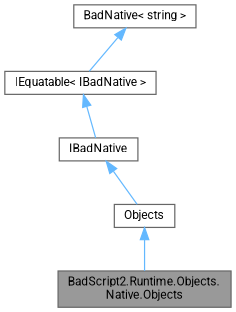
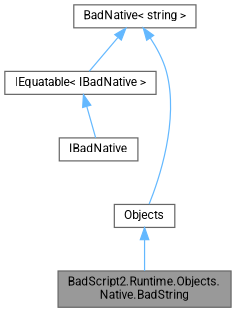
(125, 188) -> (170, 120)
(145, 289) -> (145, 289)
